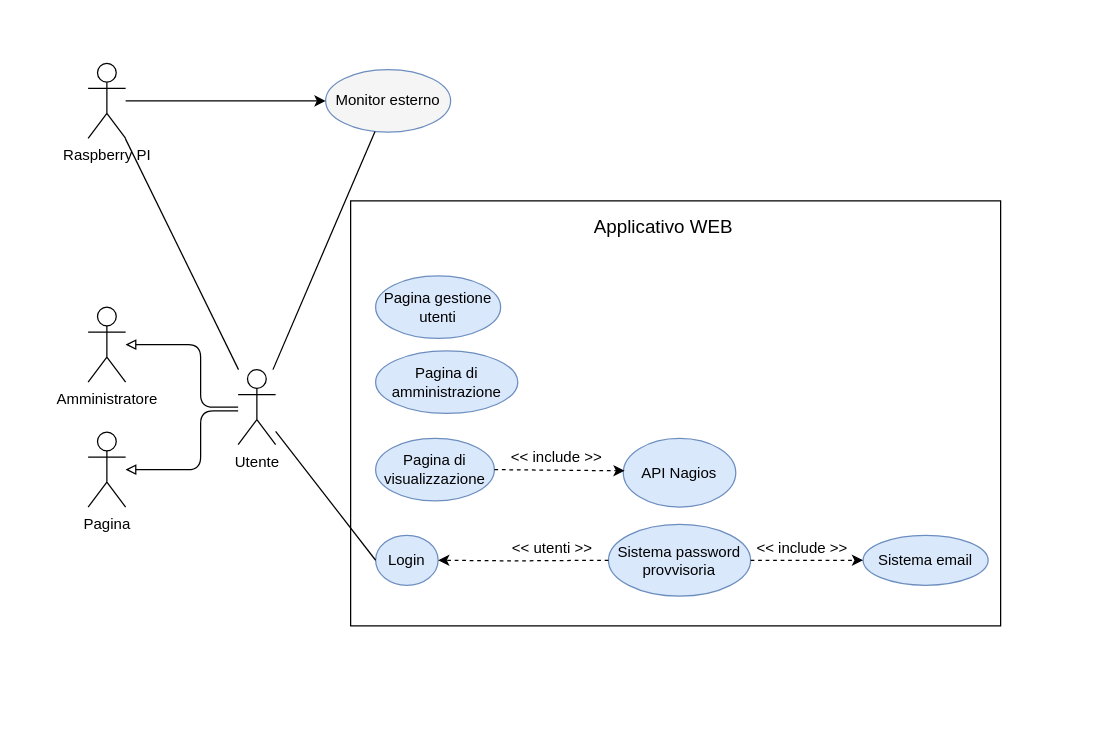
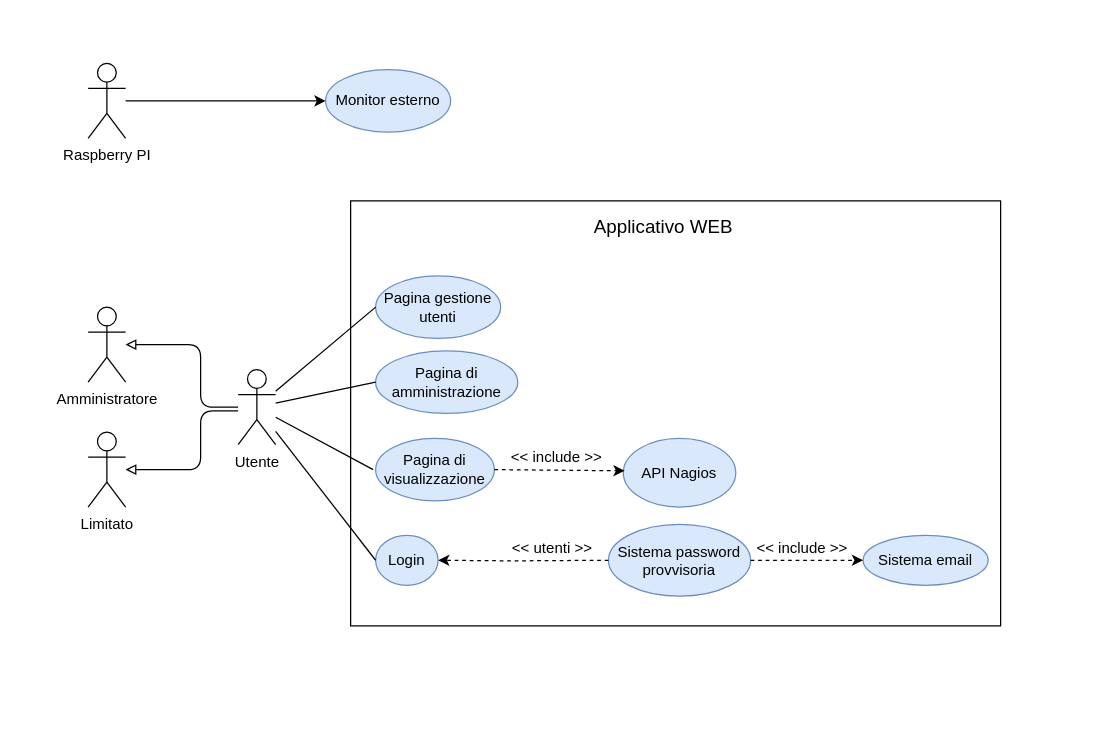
(388, 101) -> (388, 101)
(324, 251) -> (324, 443)
(182, 254) -> (326, 392)
none -> (326, 349)
(108, 525) -> (108, 525)
